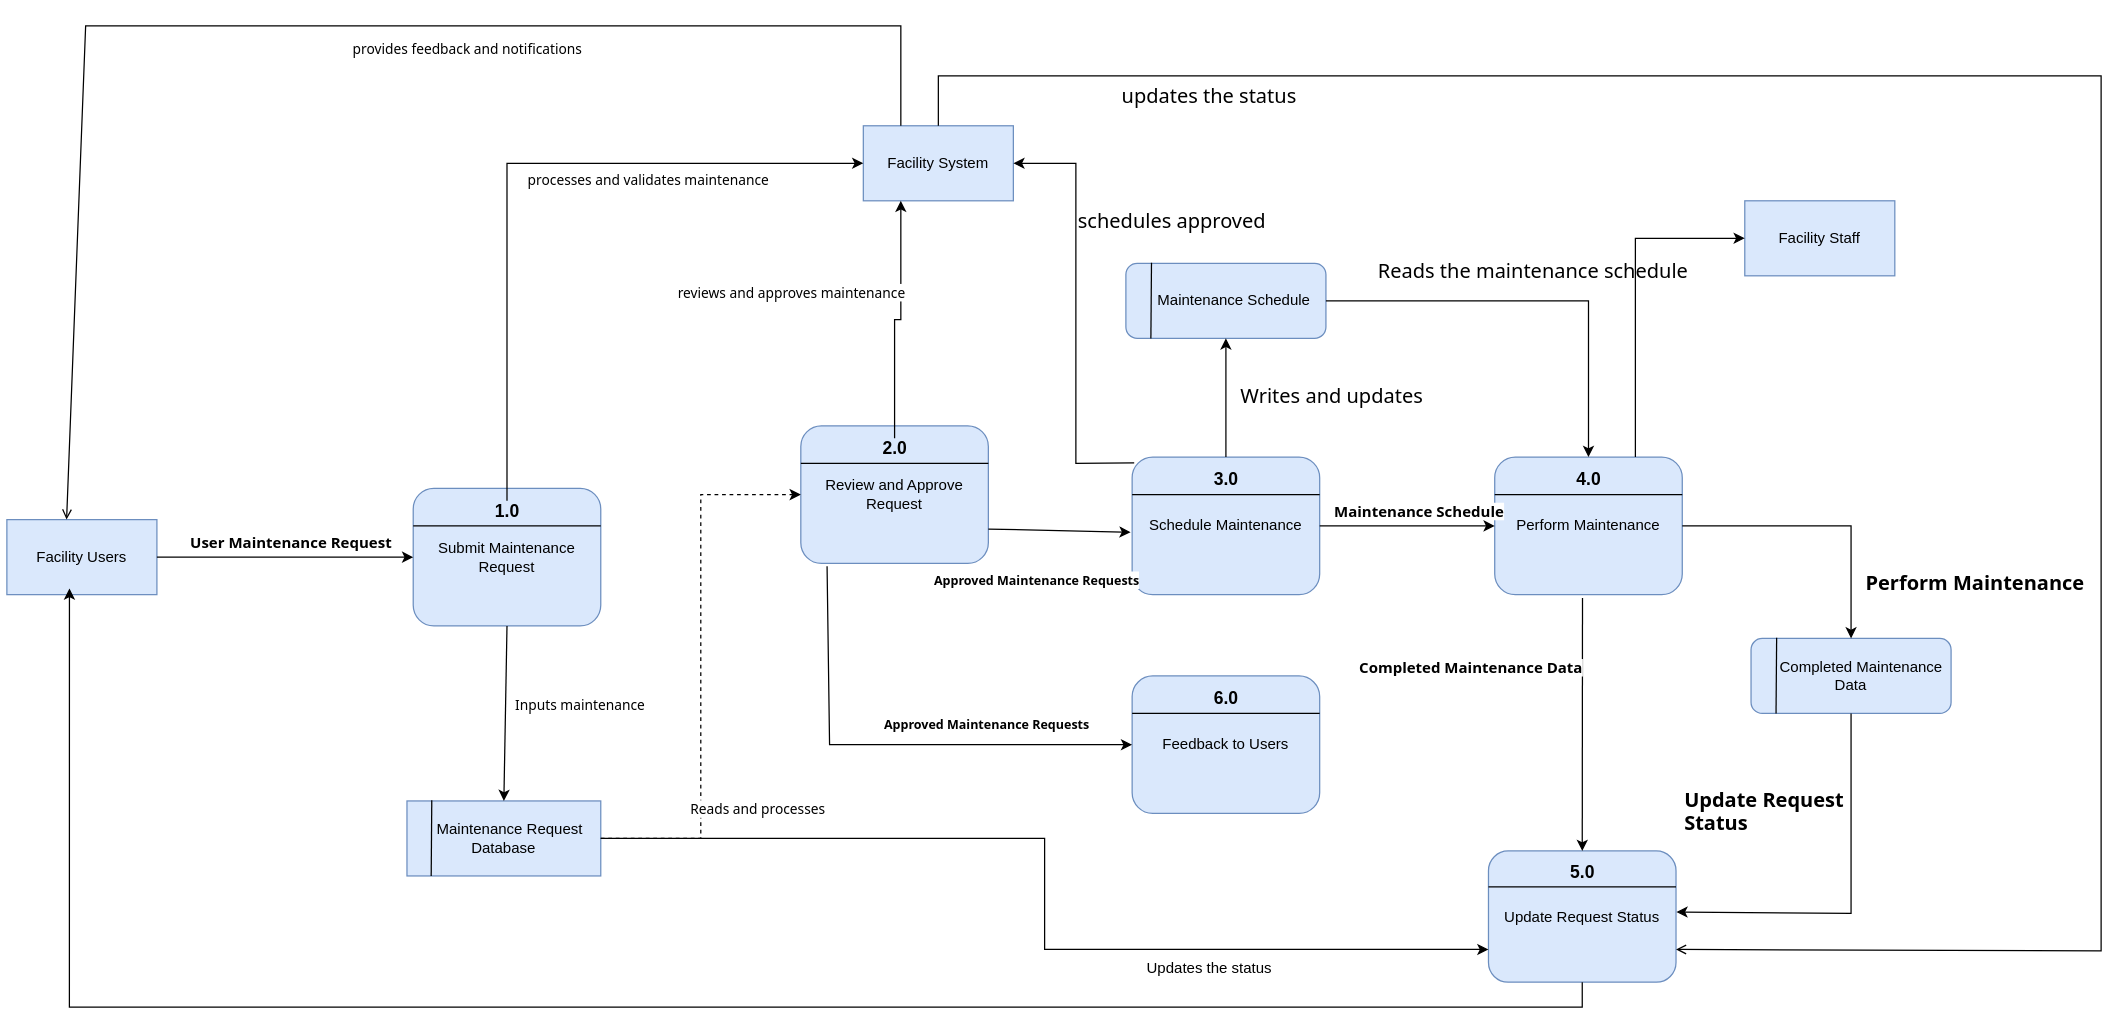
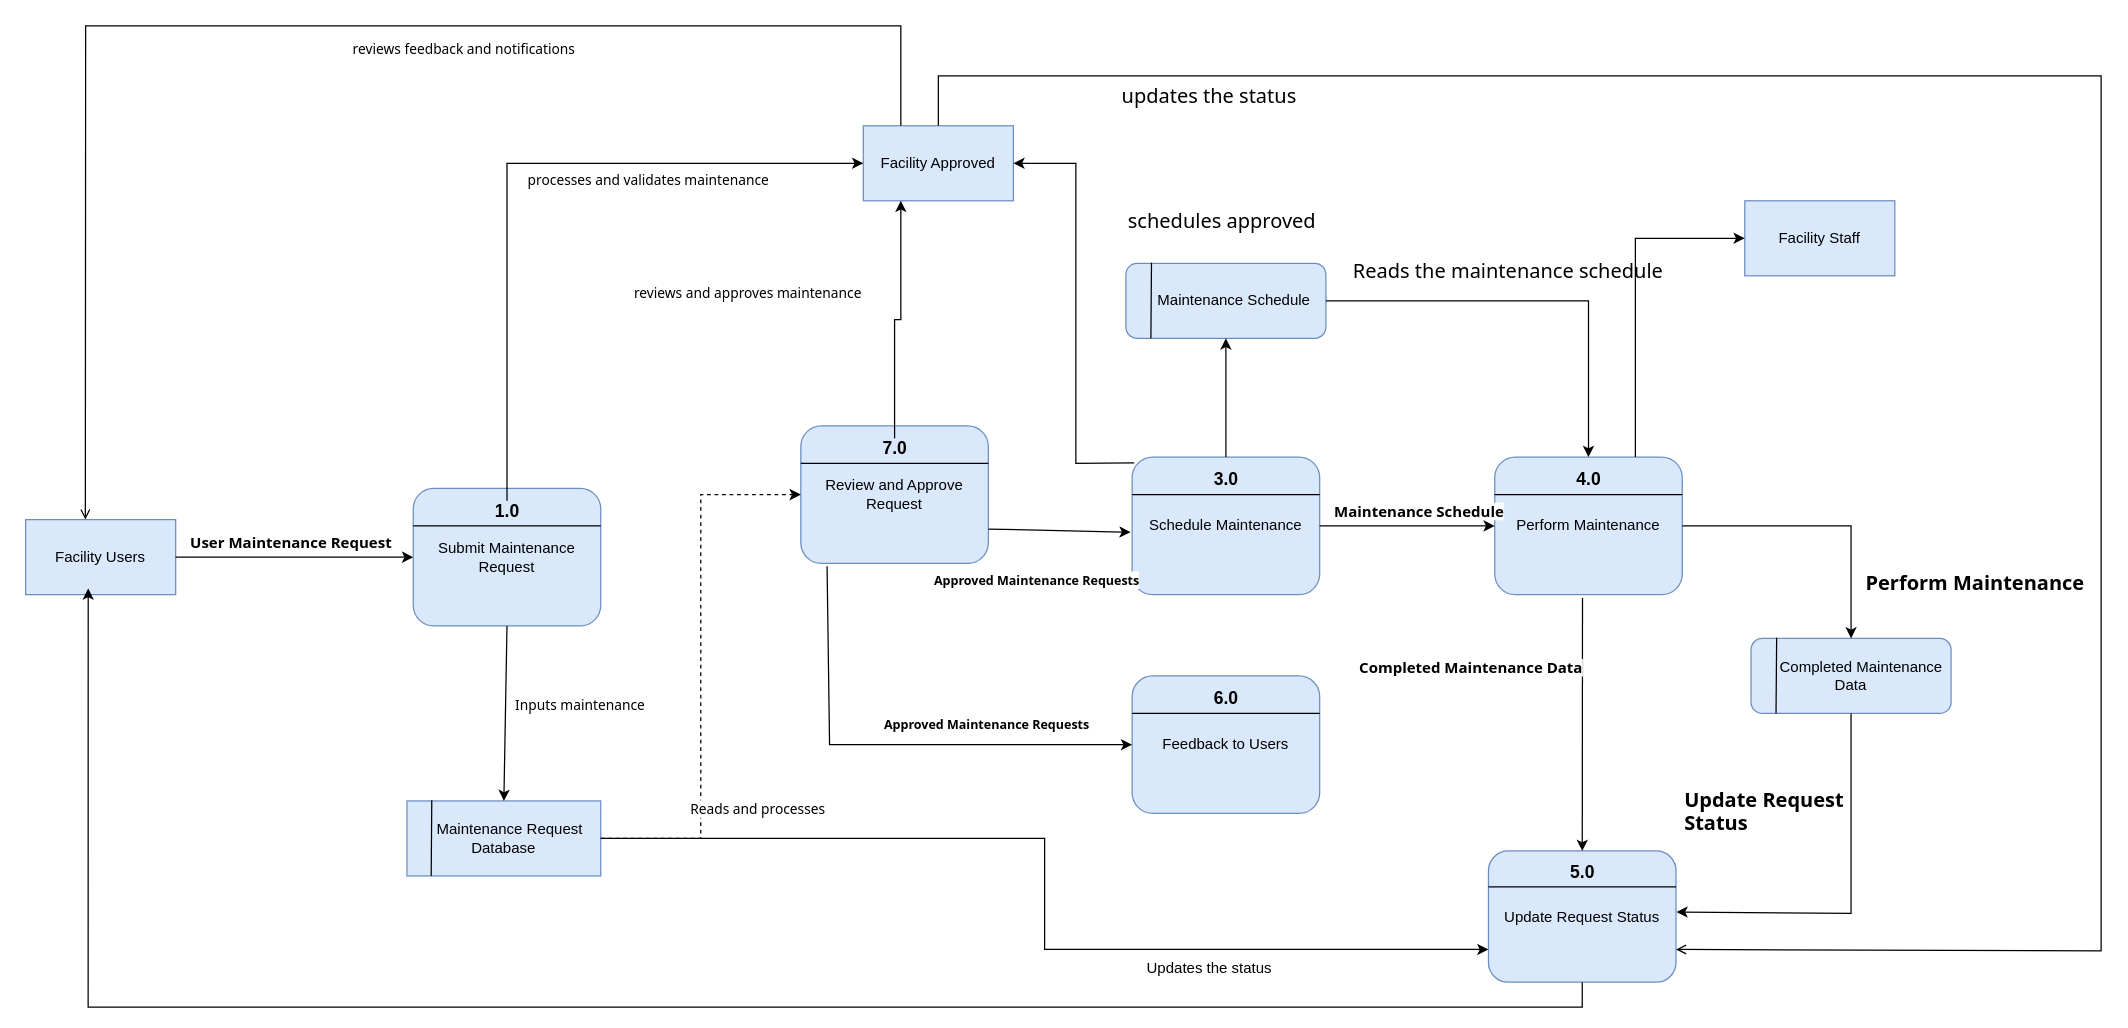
(475, 49) -> (472, 49)
(938, 163) -> (938, 163)
(1182, 226) -> (1232, 226)
(1538, 276) -> (1513, 276)
(844, 301) -> (801, 301)
(1344, 401) -> none
(895, 444) -> (895, 444)
(82, 557) -> (101, 557)
